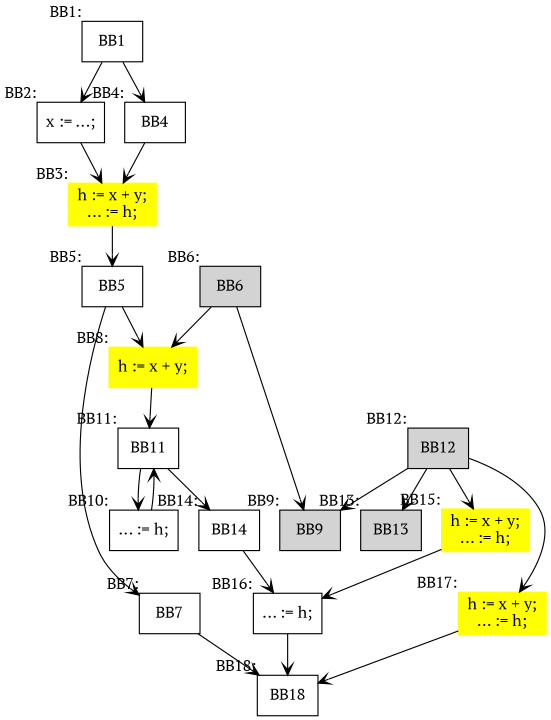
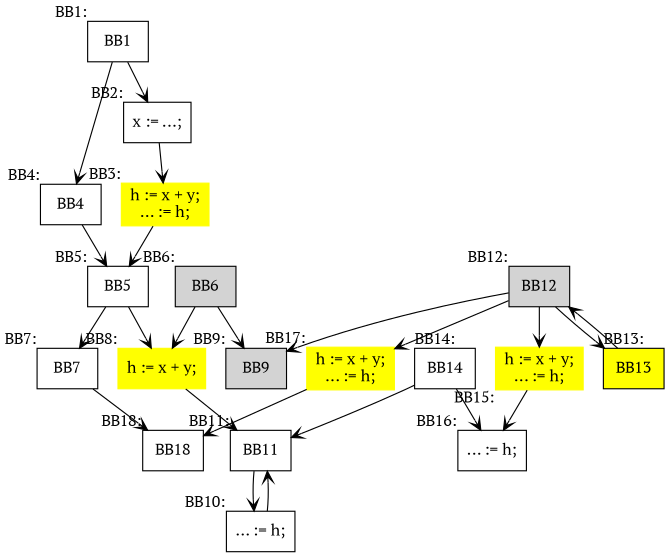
(137, 158) -> (91, 241)
none -> (598, 331)
(185, 485) -> (359, 410)
(391, 530) -> (634, 369)
(288, 649) -> none
